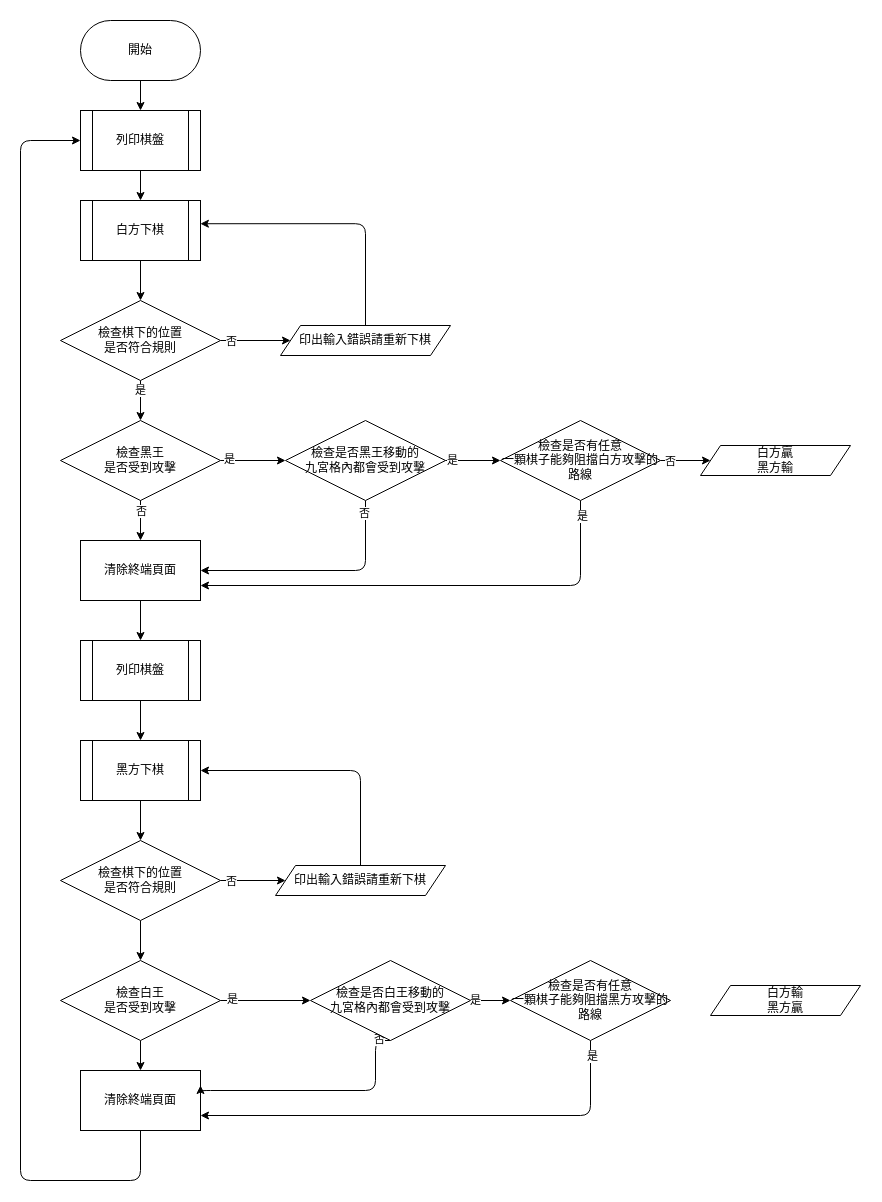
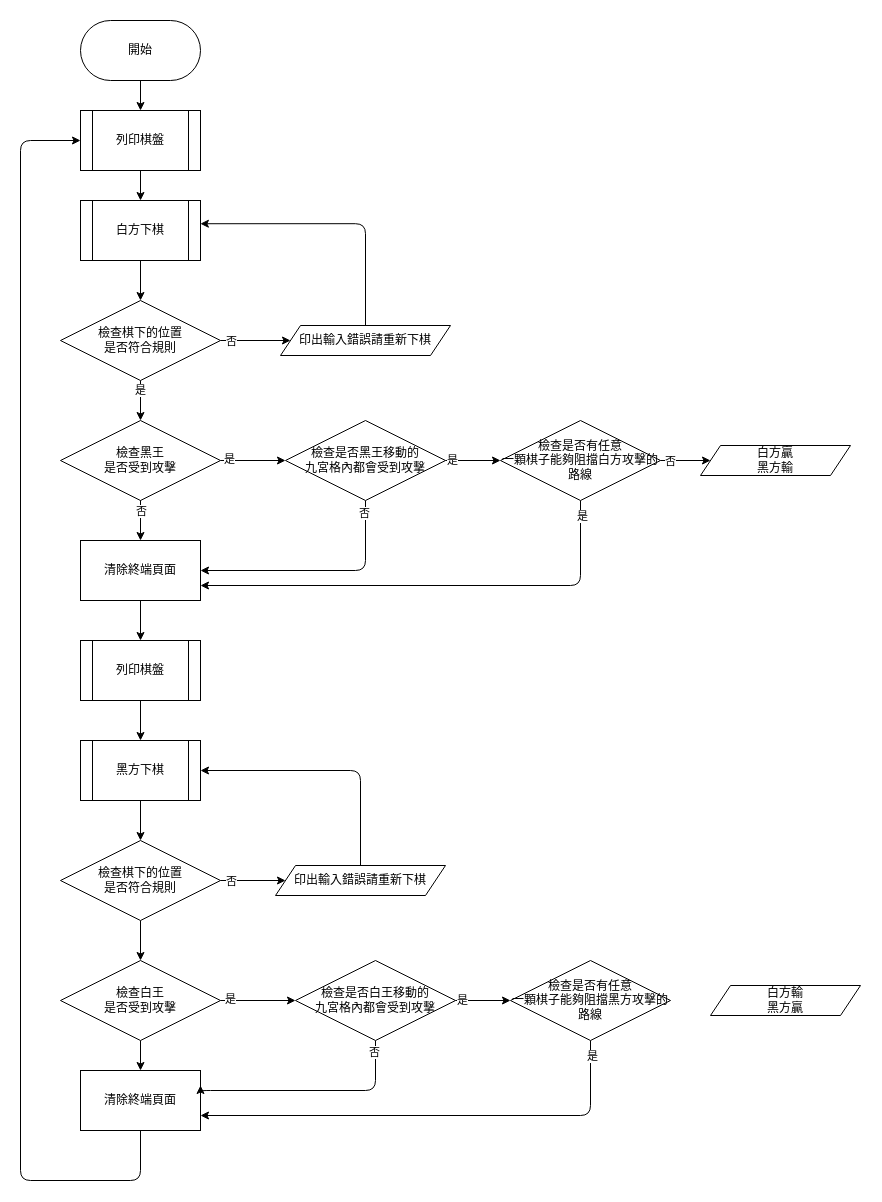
(391, 1001) -> (376, 1001)
